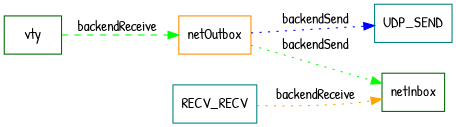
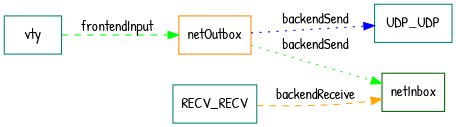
(413, 23) -> (413, 23)
(117, 27) -> (117, 27)
(33, 35) -> (33, 35)
(314, 105) -> (314, 105)
